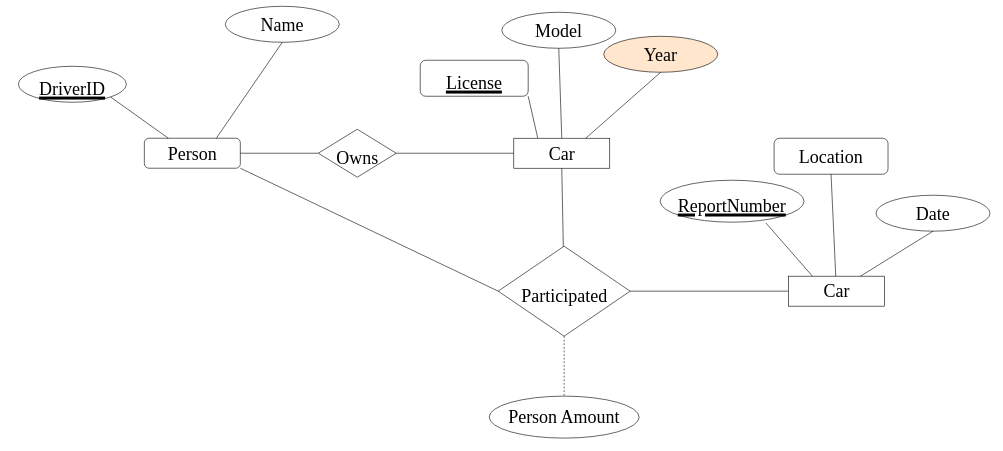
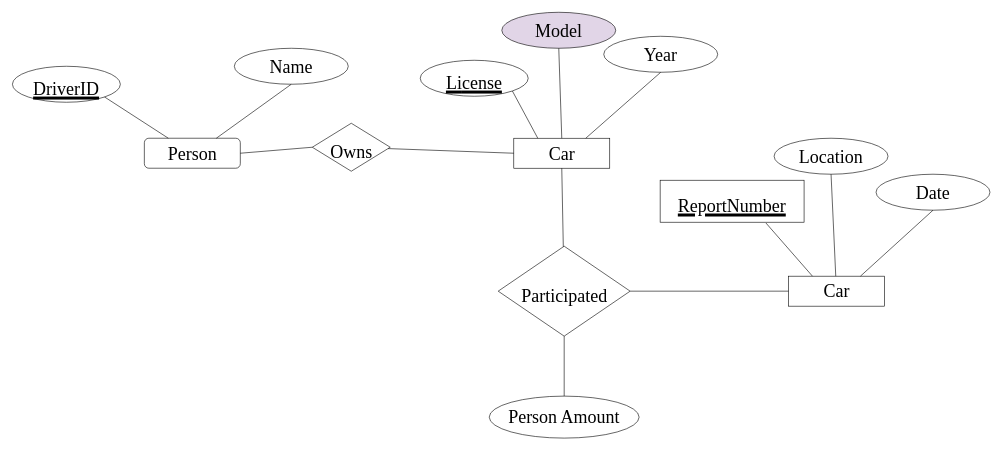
(282, 24) -> (291, 66)
(559, 30) -> (559, 30)
(661, 54) -> (661, 54)
(474, 78) -> (474, 78)
(72, 84) -> (66, 84)
(357, 153) -> (351, 147)
(831, 156) -> (831, 156)
(732, 201) -> (732, 201)
(933, 213) -> (933, 192)
(369, 230) -> none
(564, 365) -> (564, 365)
